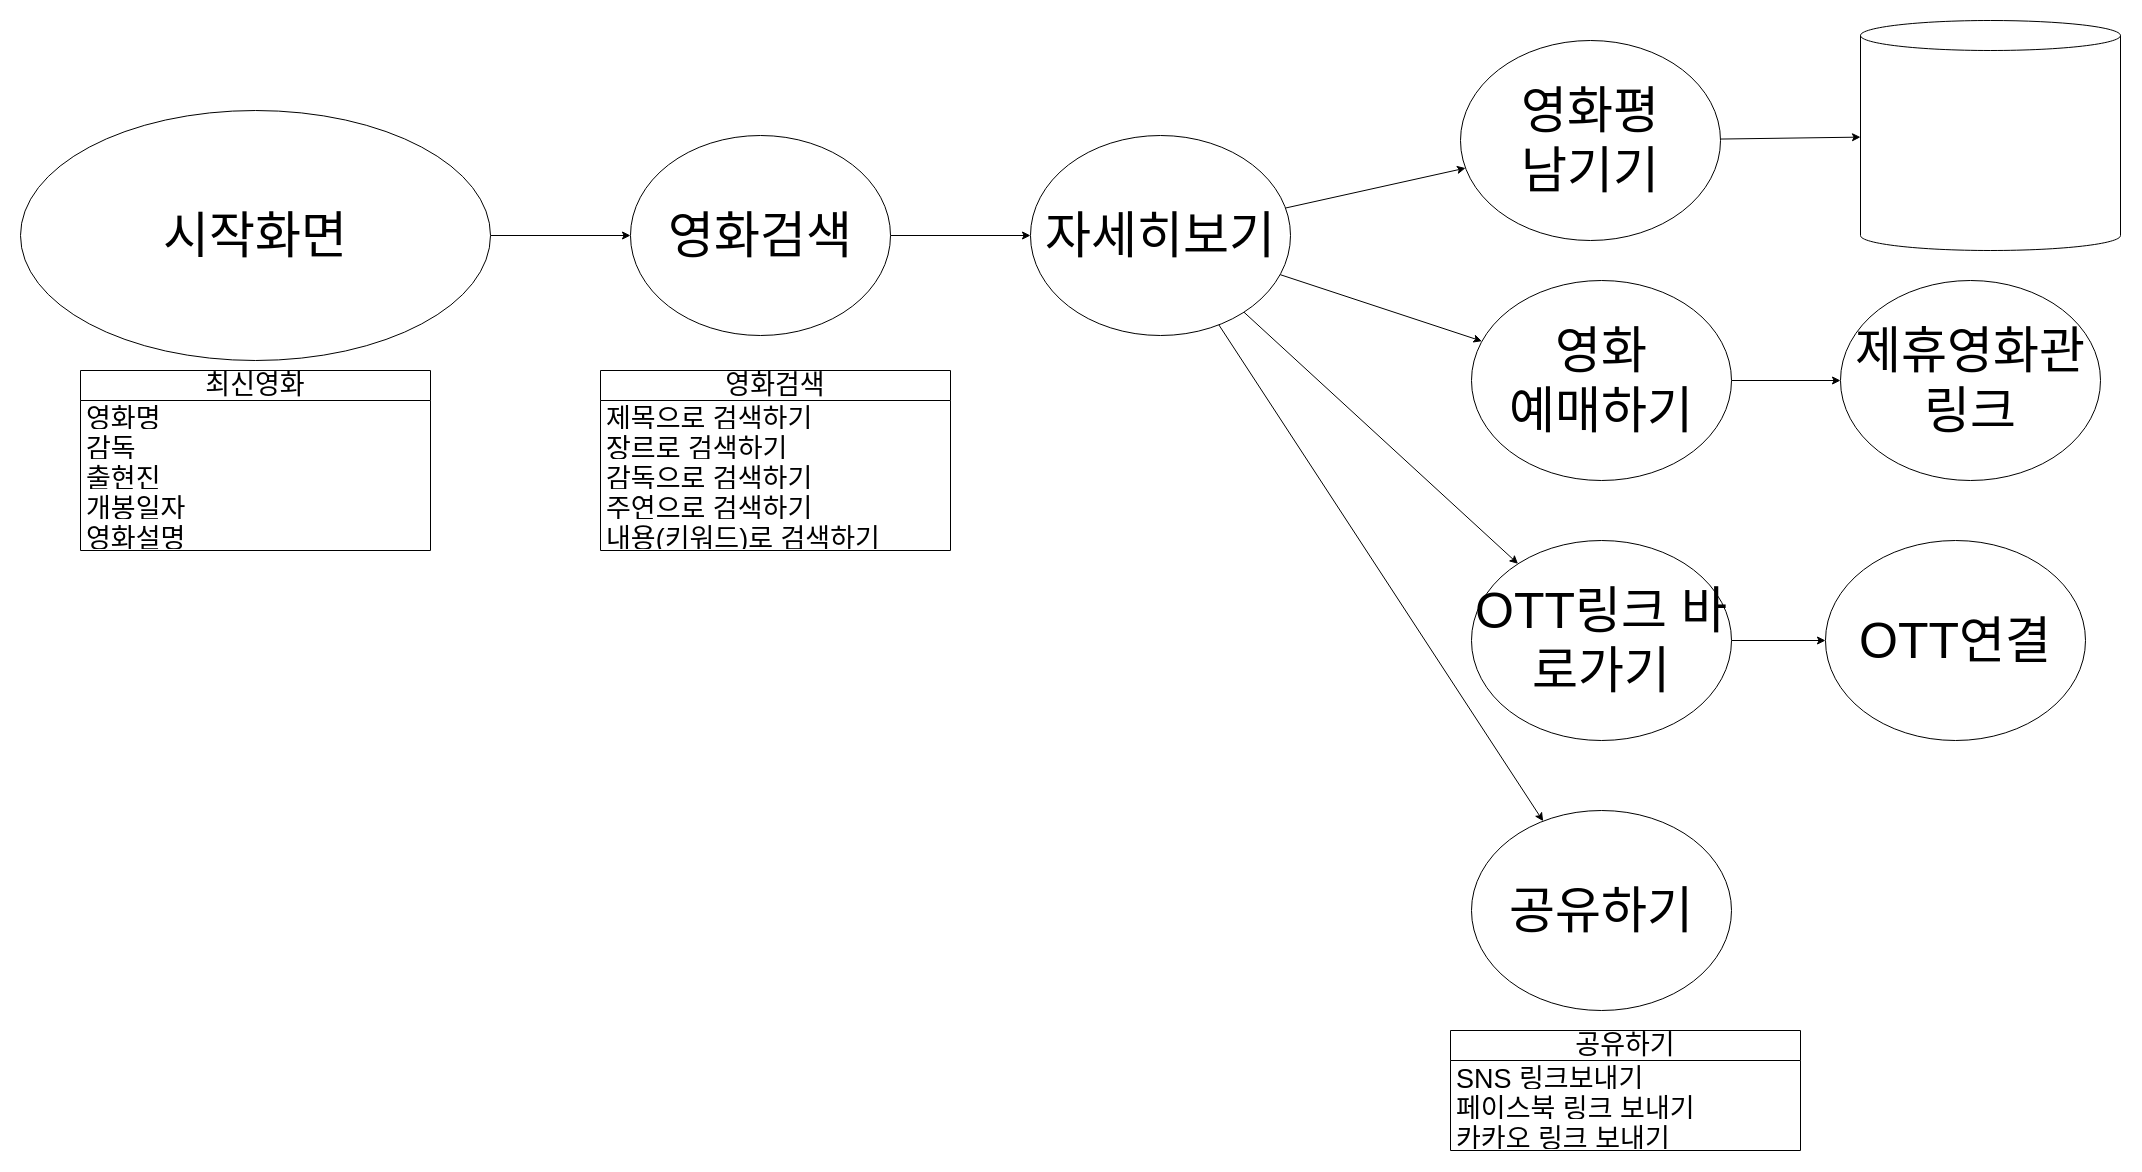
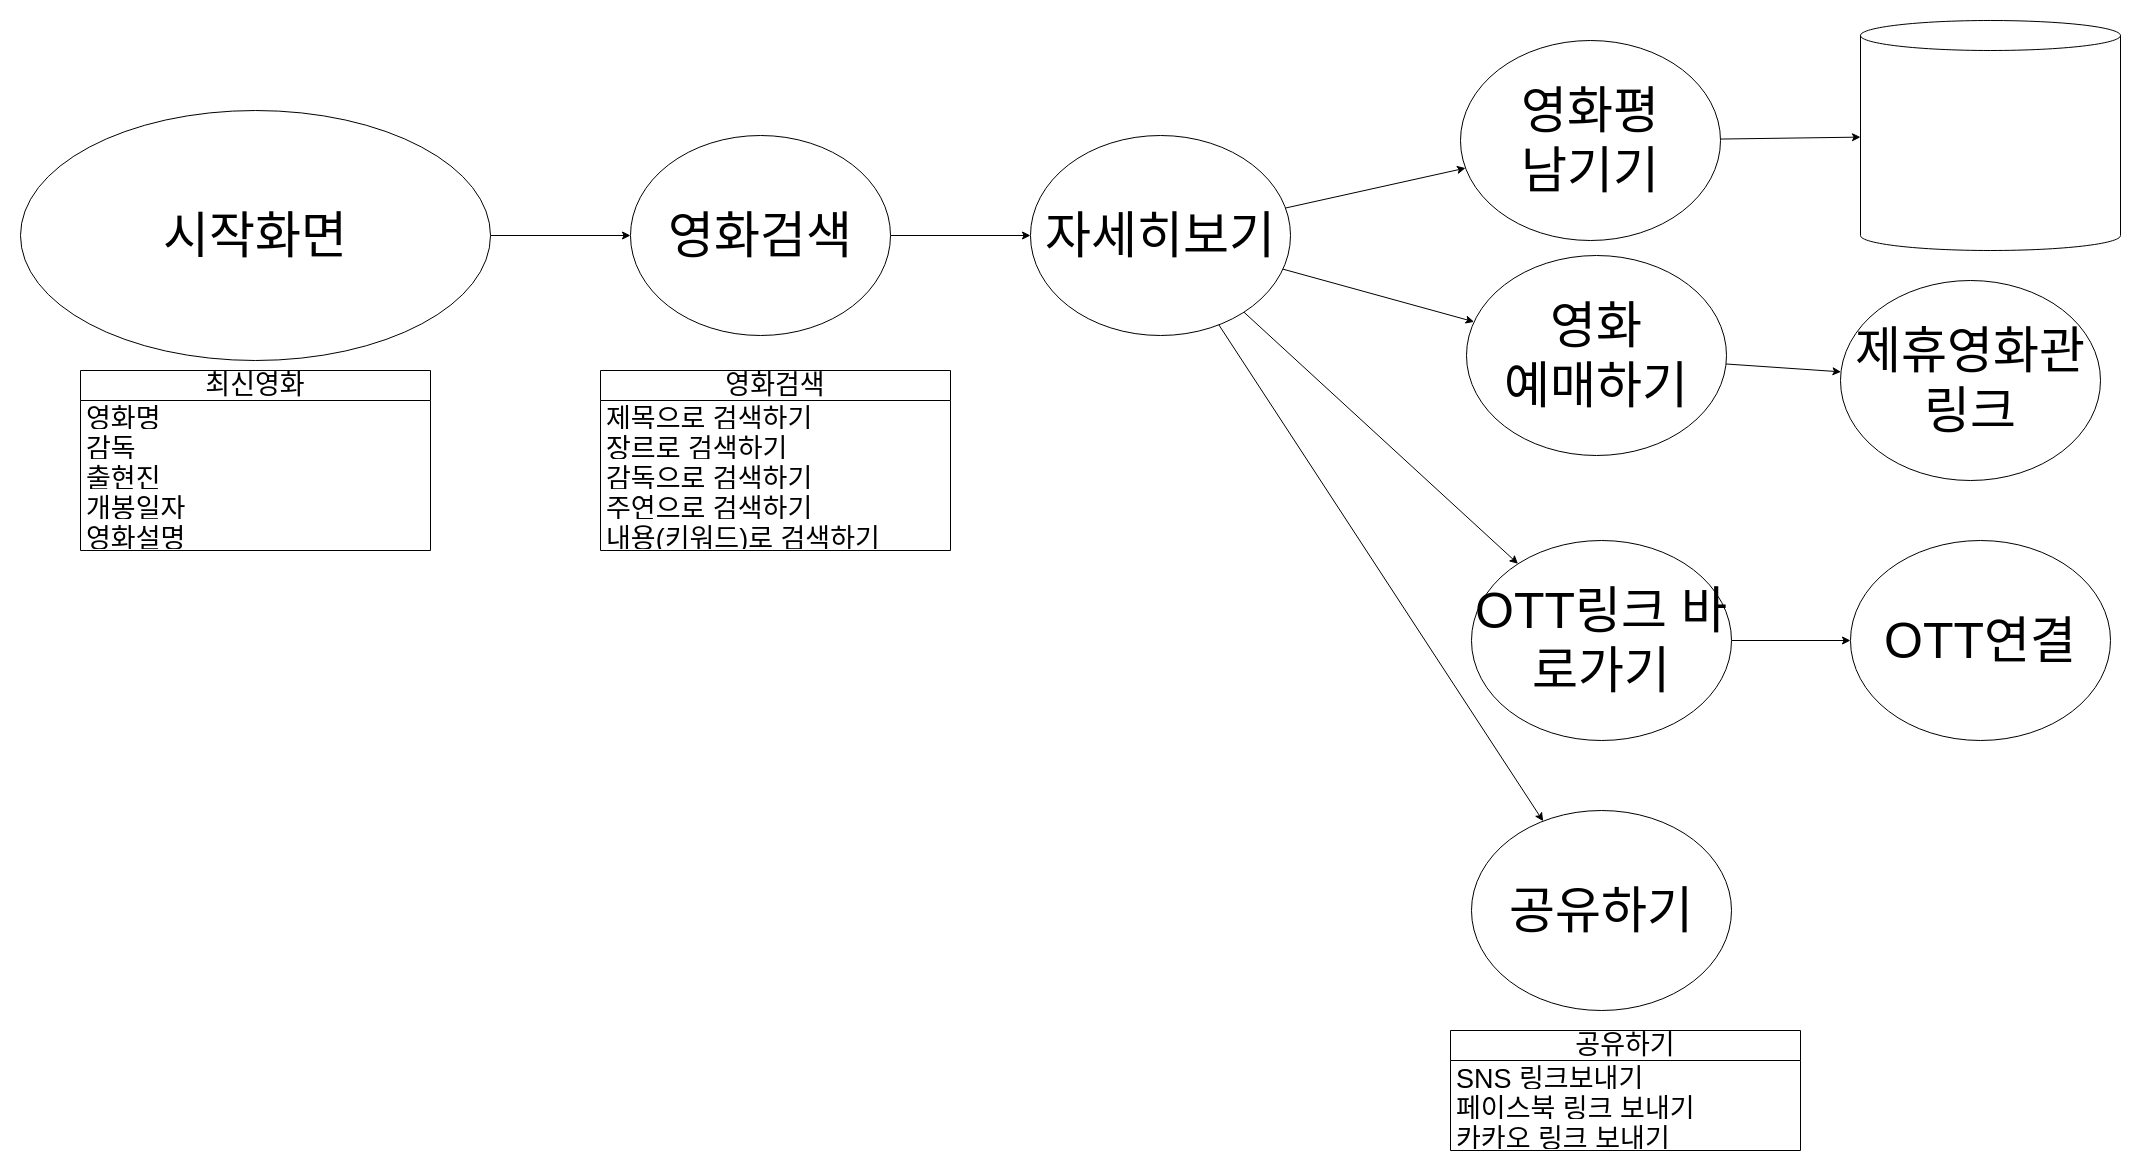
(1602, 381) -> (1597, 356)
(1956, 641) -> (1981, 641)
